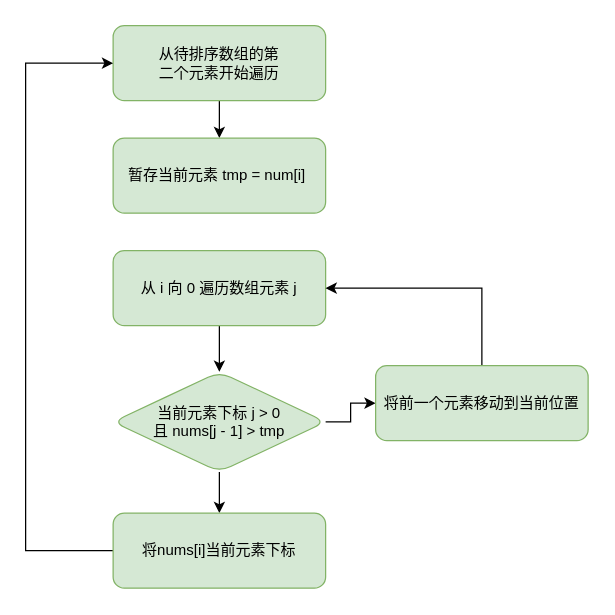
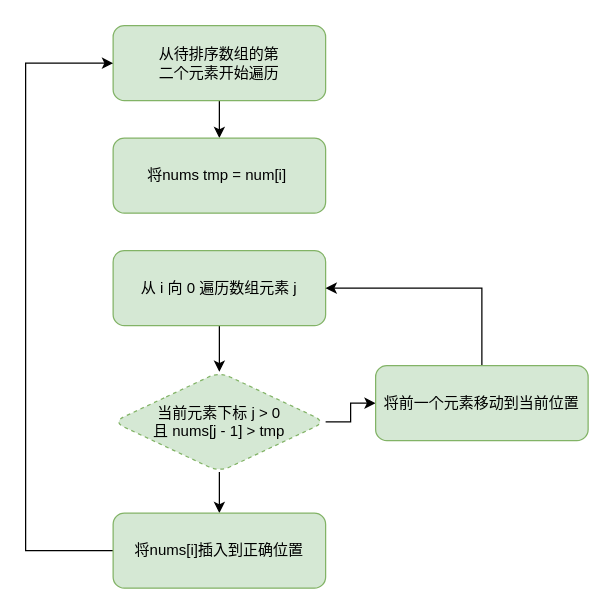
(219, 176) -> (219, 176)
(219, 422) -> (219, 422)
(219, 551) -> (219, 551)
